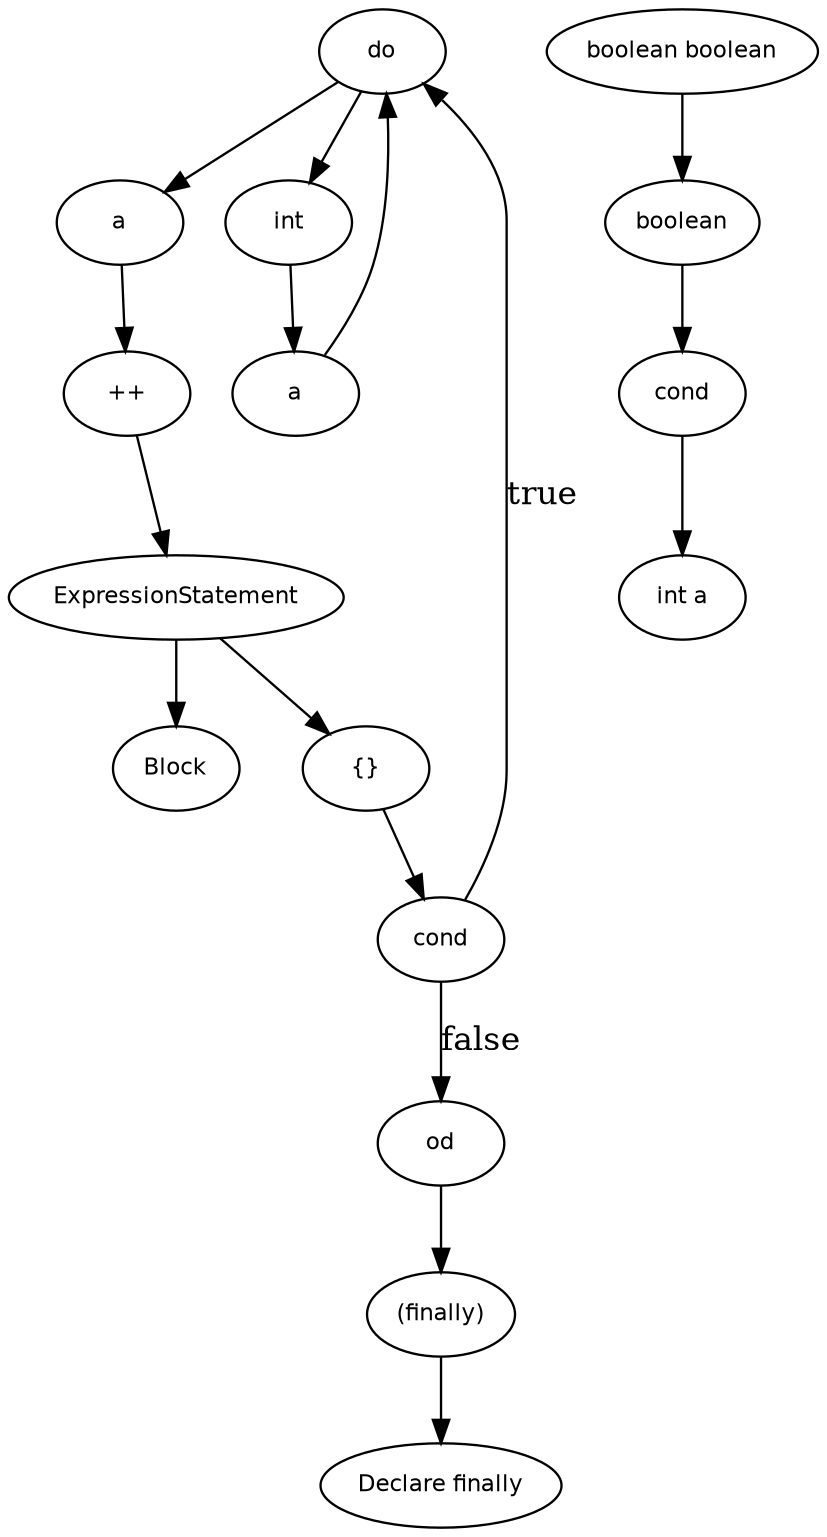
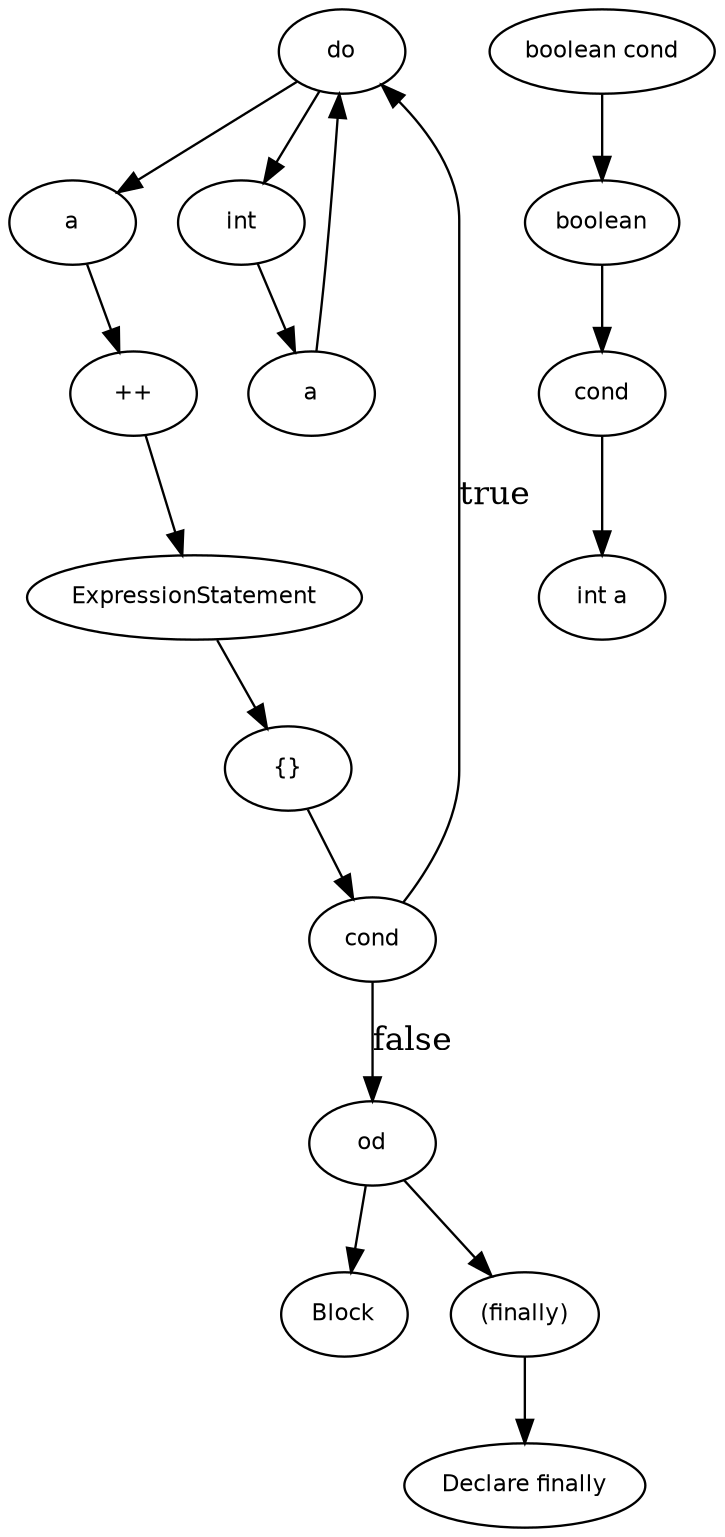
(682, 52) -> (602, 52)
(176, 671) -> (360, 1217)
